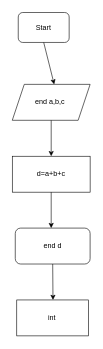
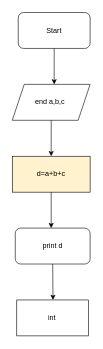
(44, 27) -> (54, 30)
(51, 174) -> (51, 174)
(53, 246) -> (53, 246)
